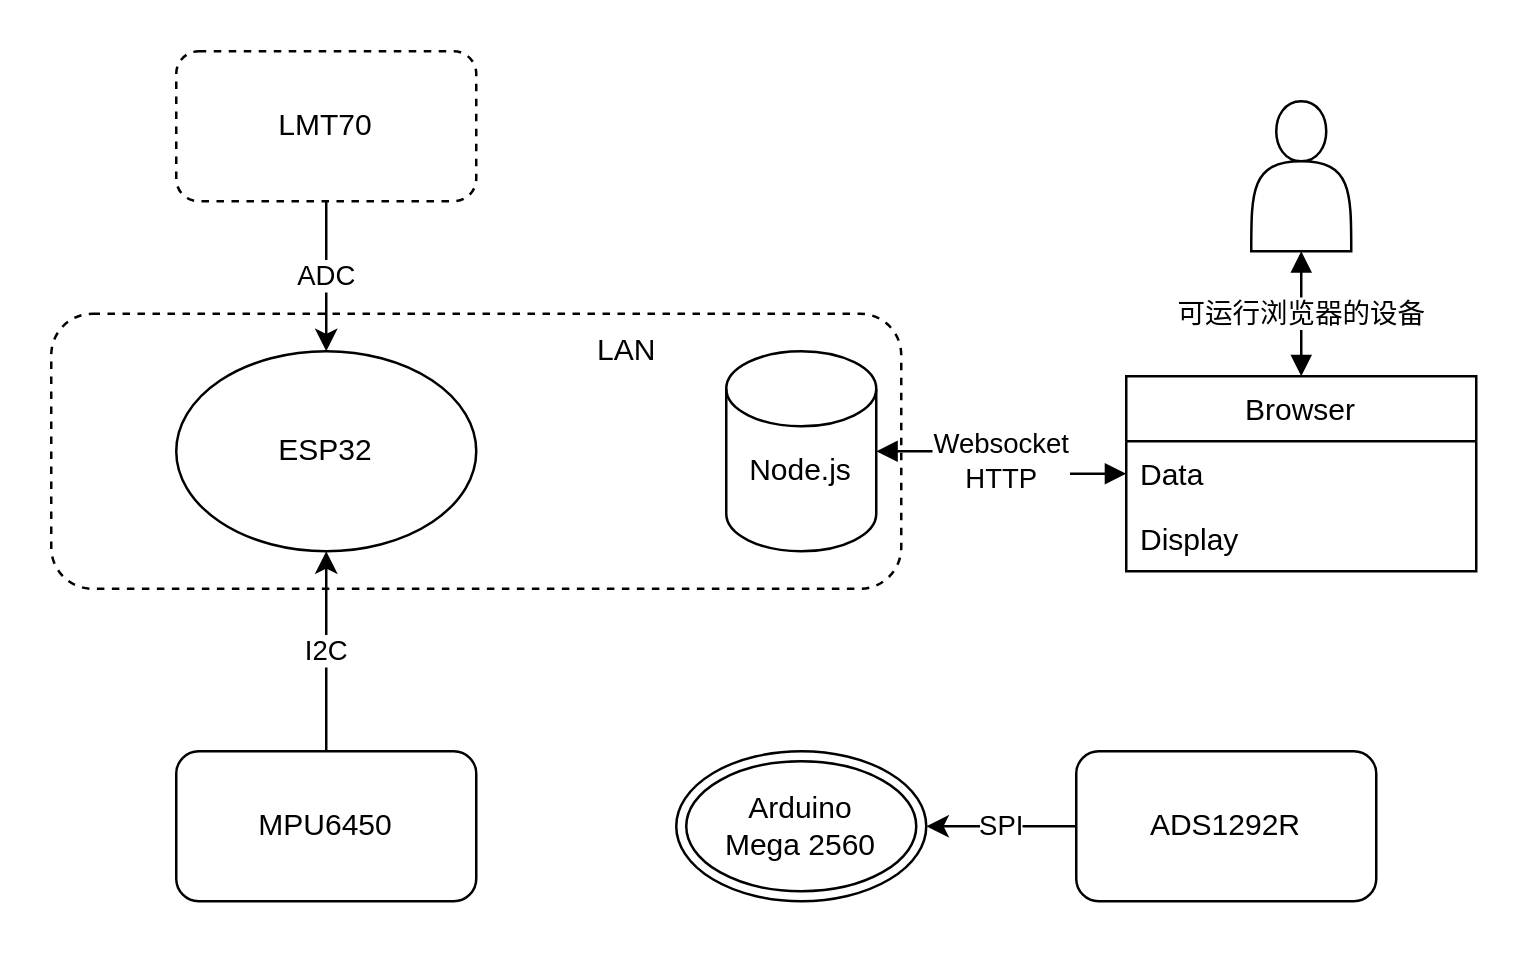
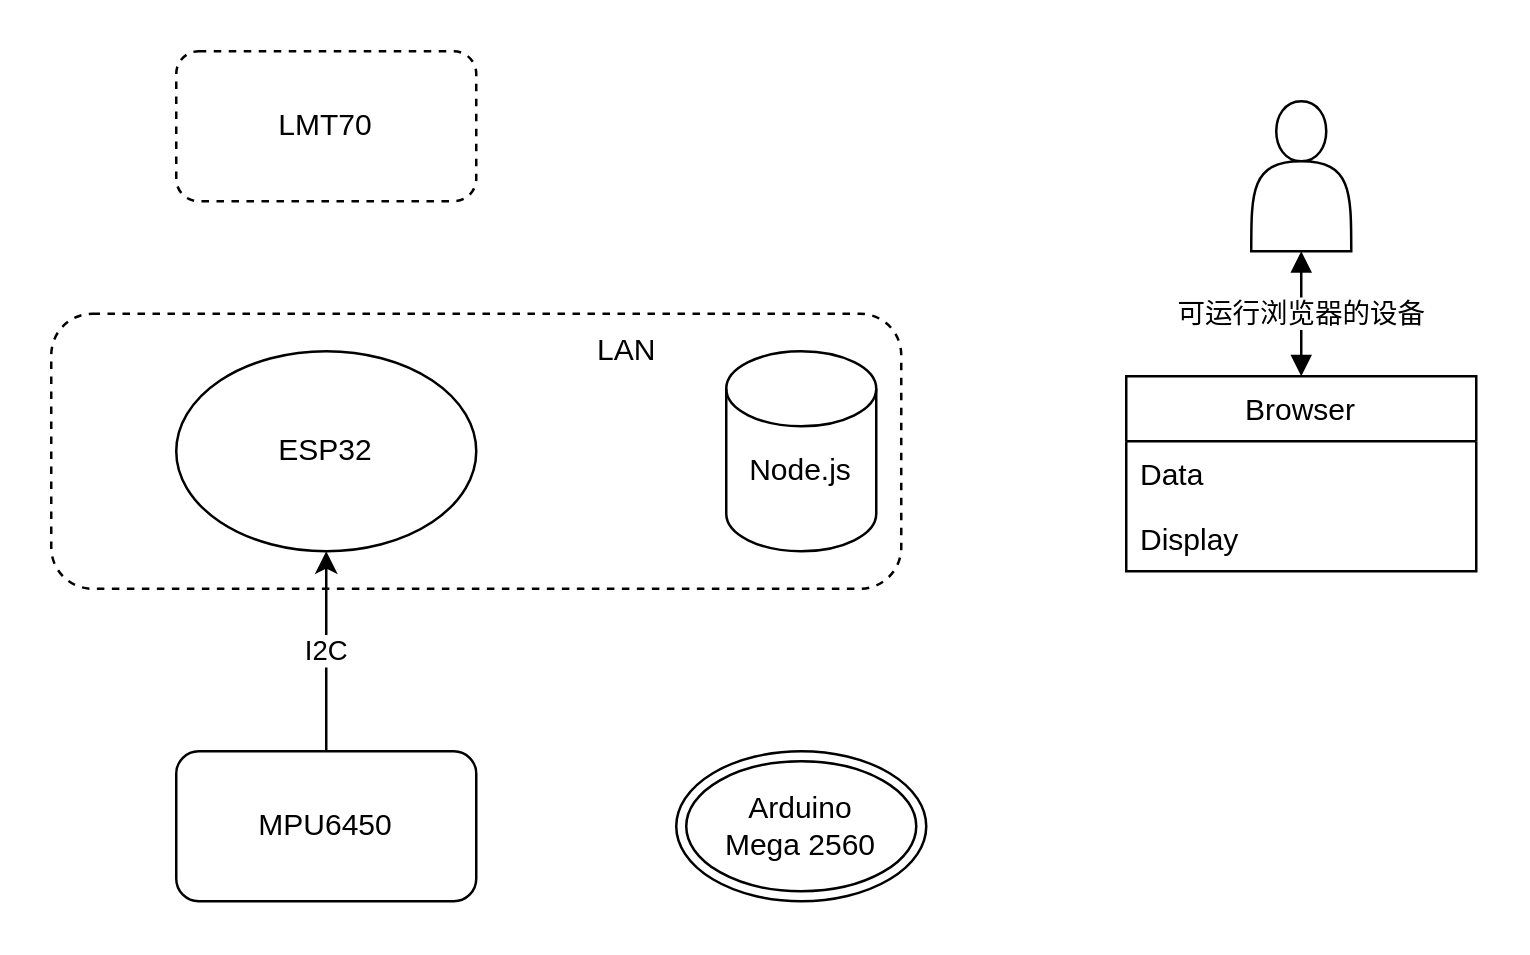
(326, 235) -> none
(950, 451) -> none
(1009, 826) -> none
(1226, 826) -> none
